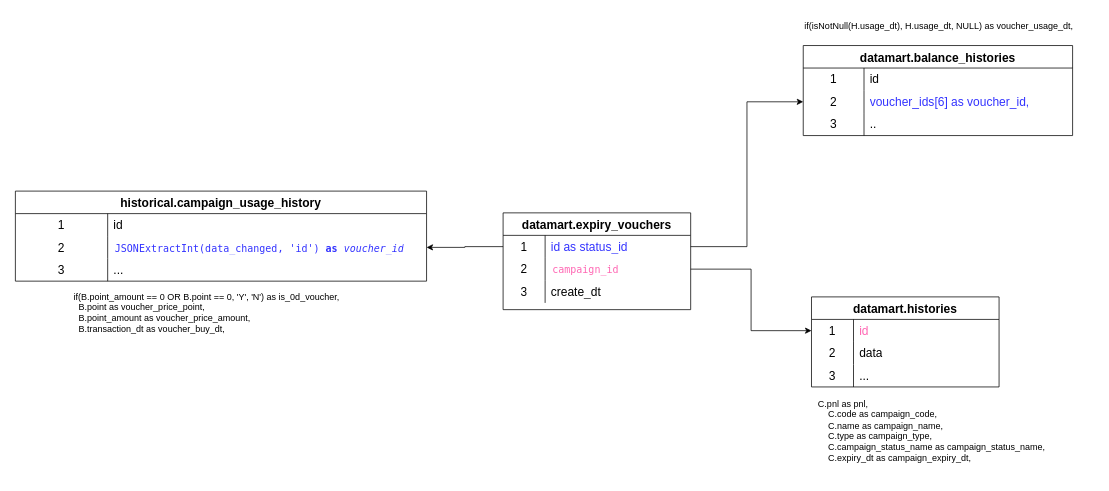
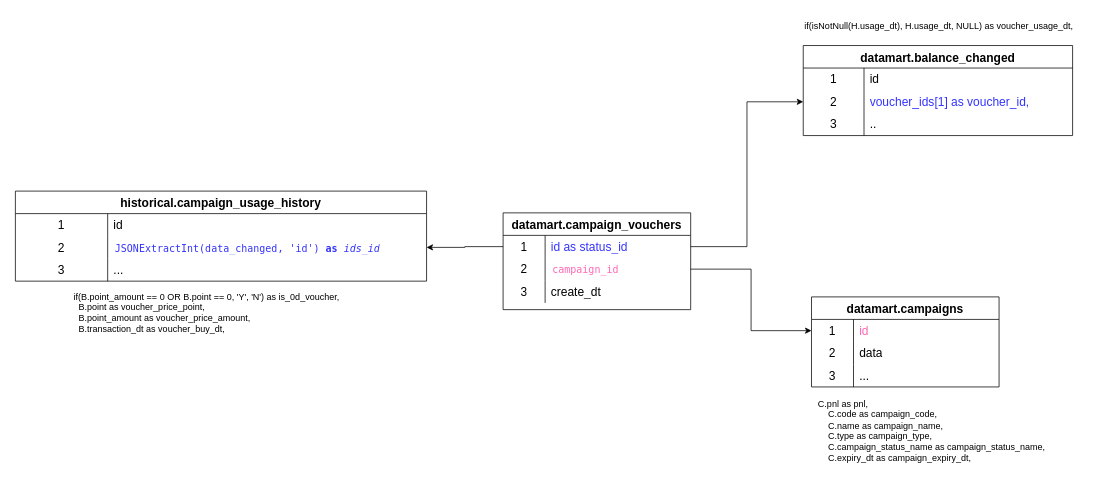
(937, 58) -> (937, 58)
(959, 102) -> (959, 102)
(596, 225) -> (596, 225)
(262, 247) -> (247, 247)
(905, 309) -> (905, 309)
